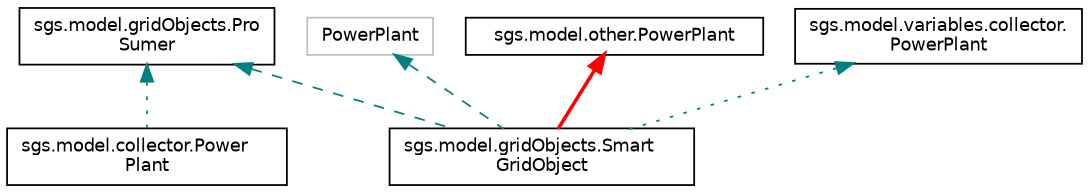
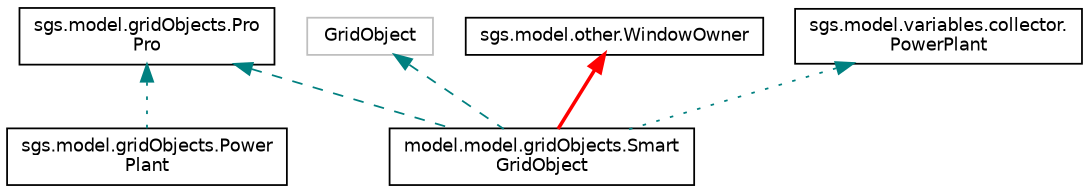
(147, 36) -> (147, 36)
(370, 36) -> (370, 36)
(614, 36) -> (614, 36)
(147, 157) -> (147, 157)
(542, 157) -> (542, 157)
